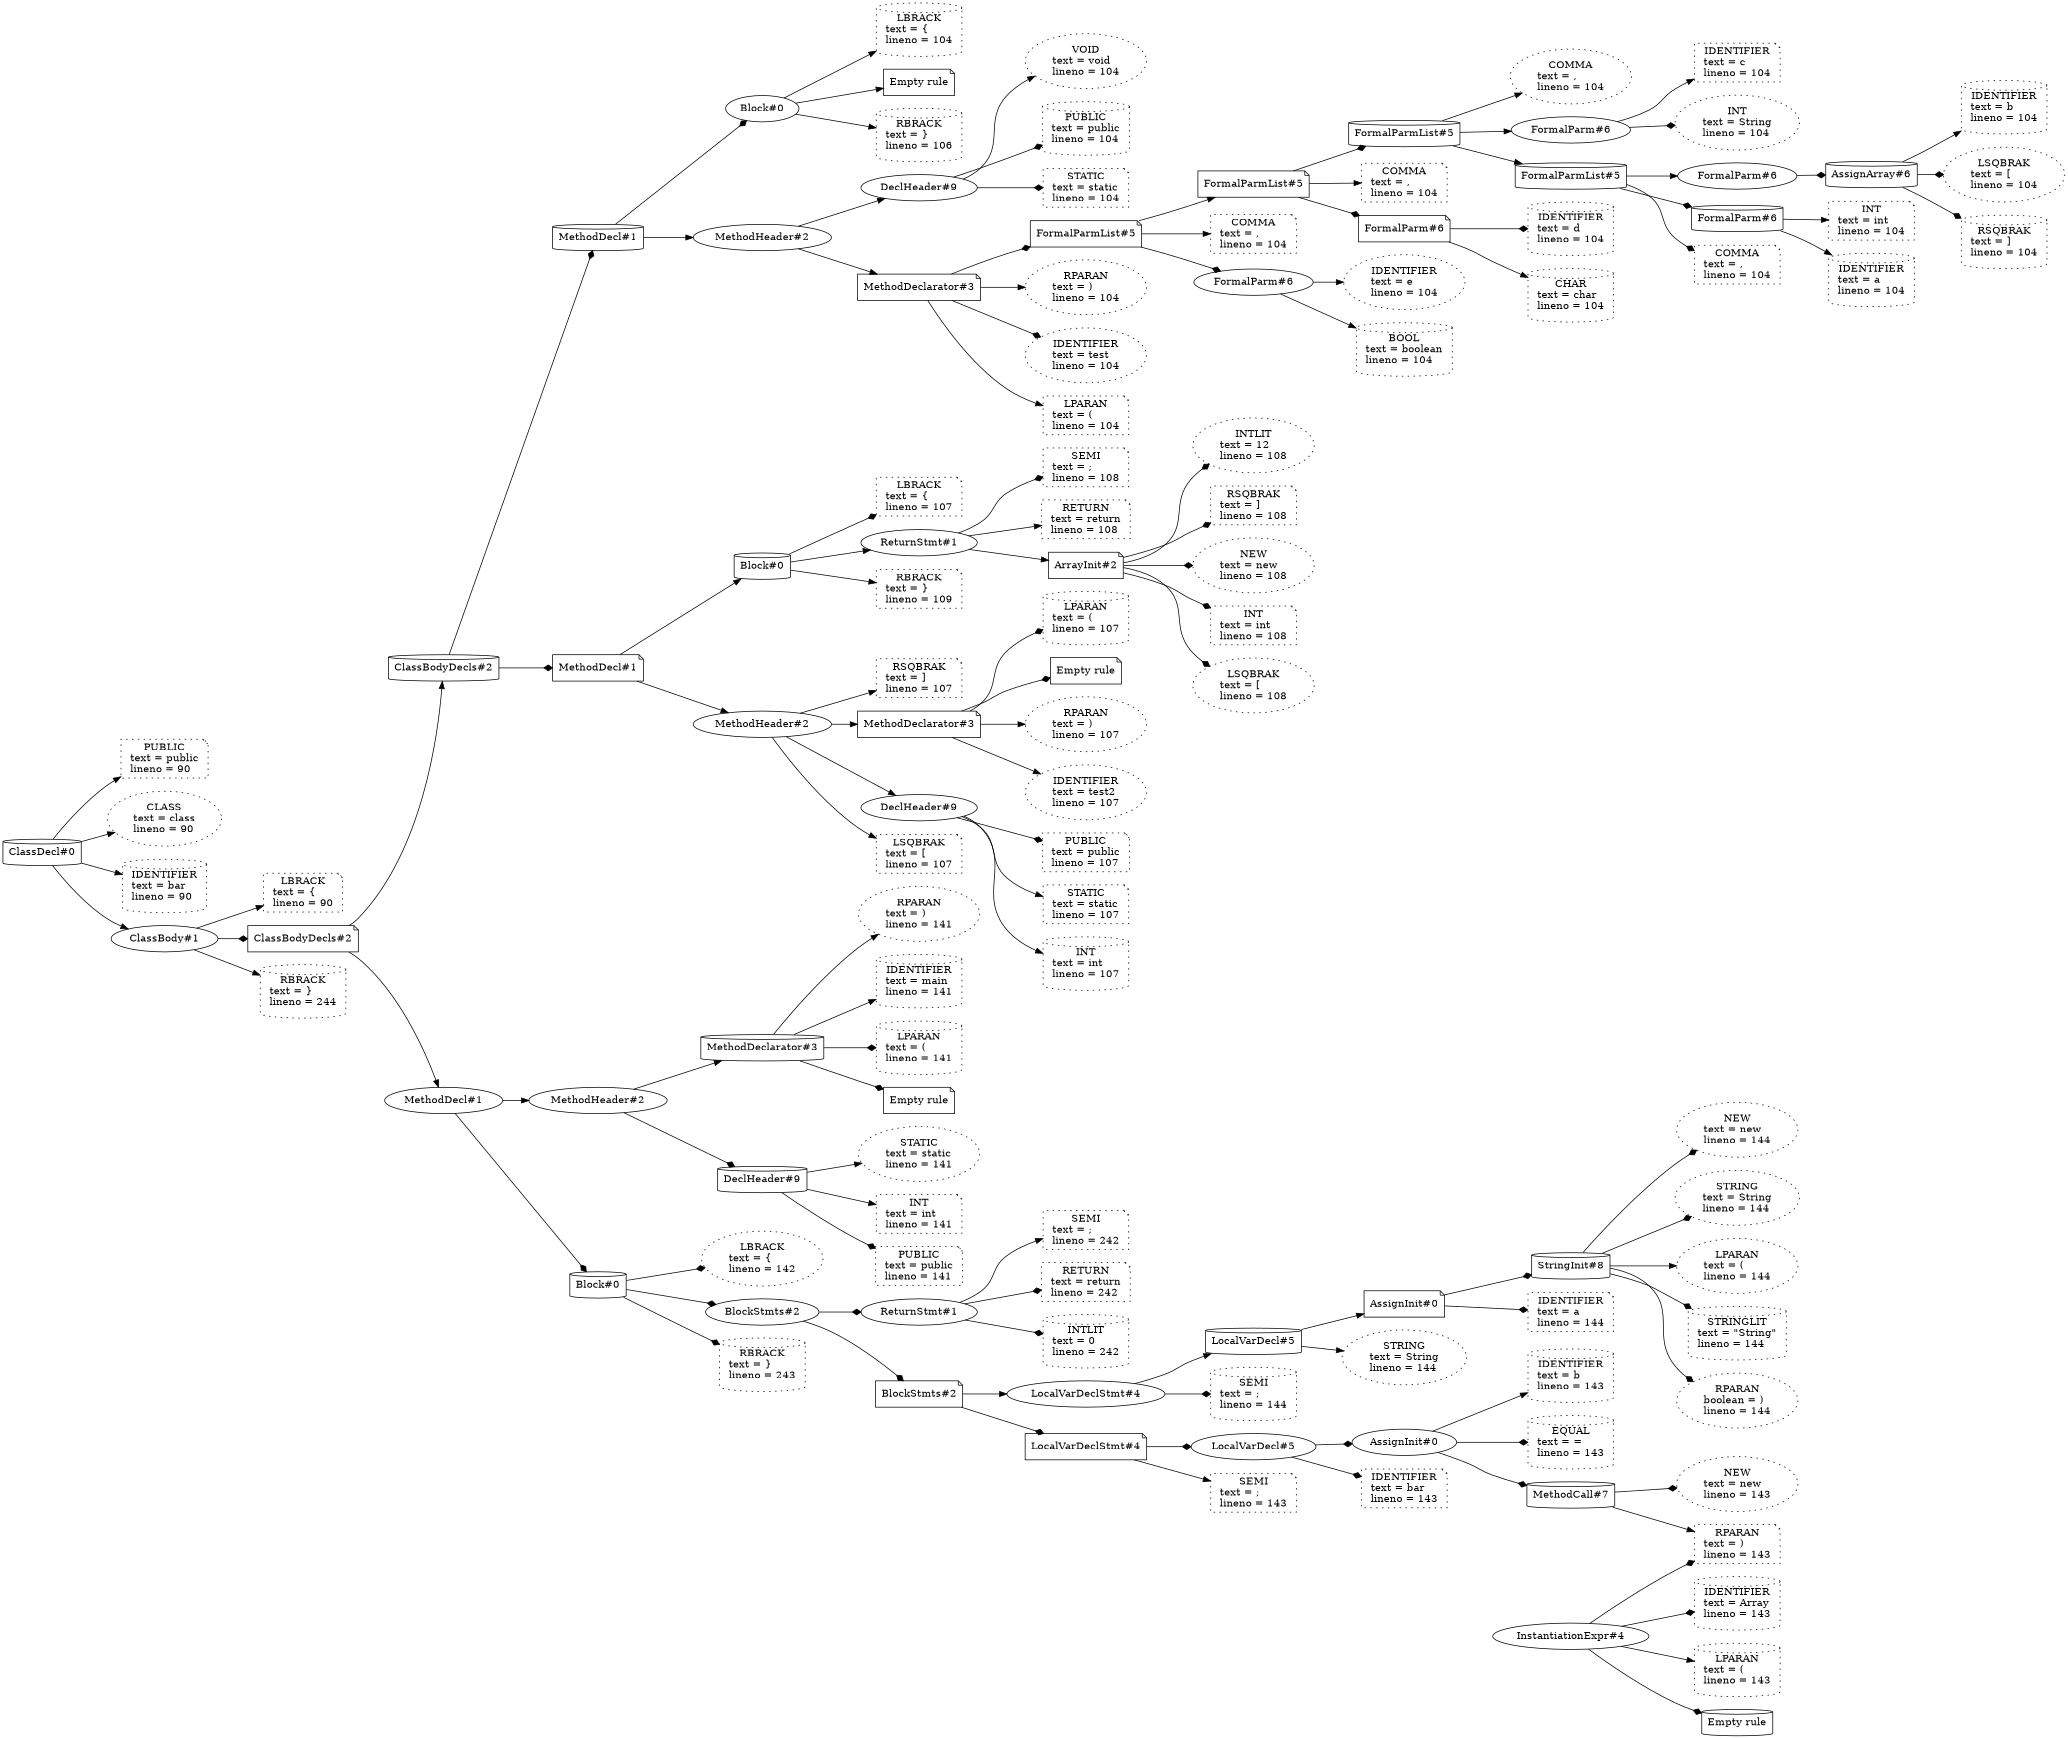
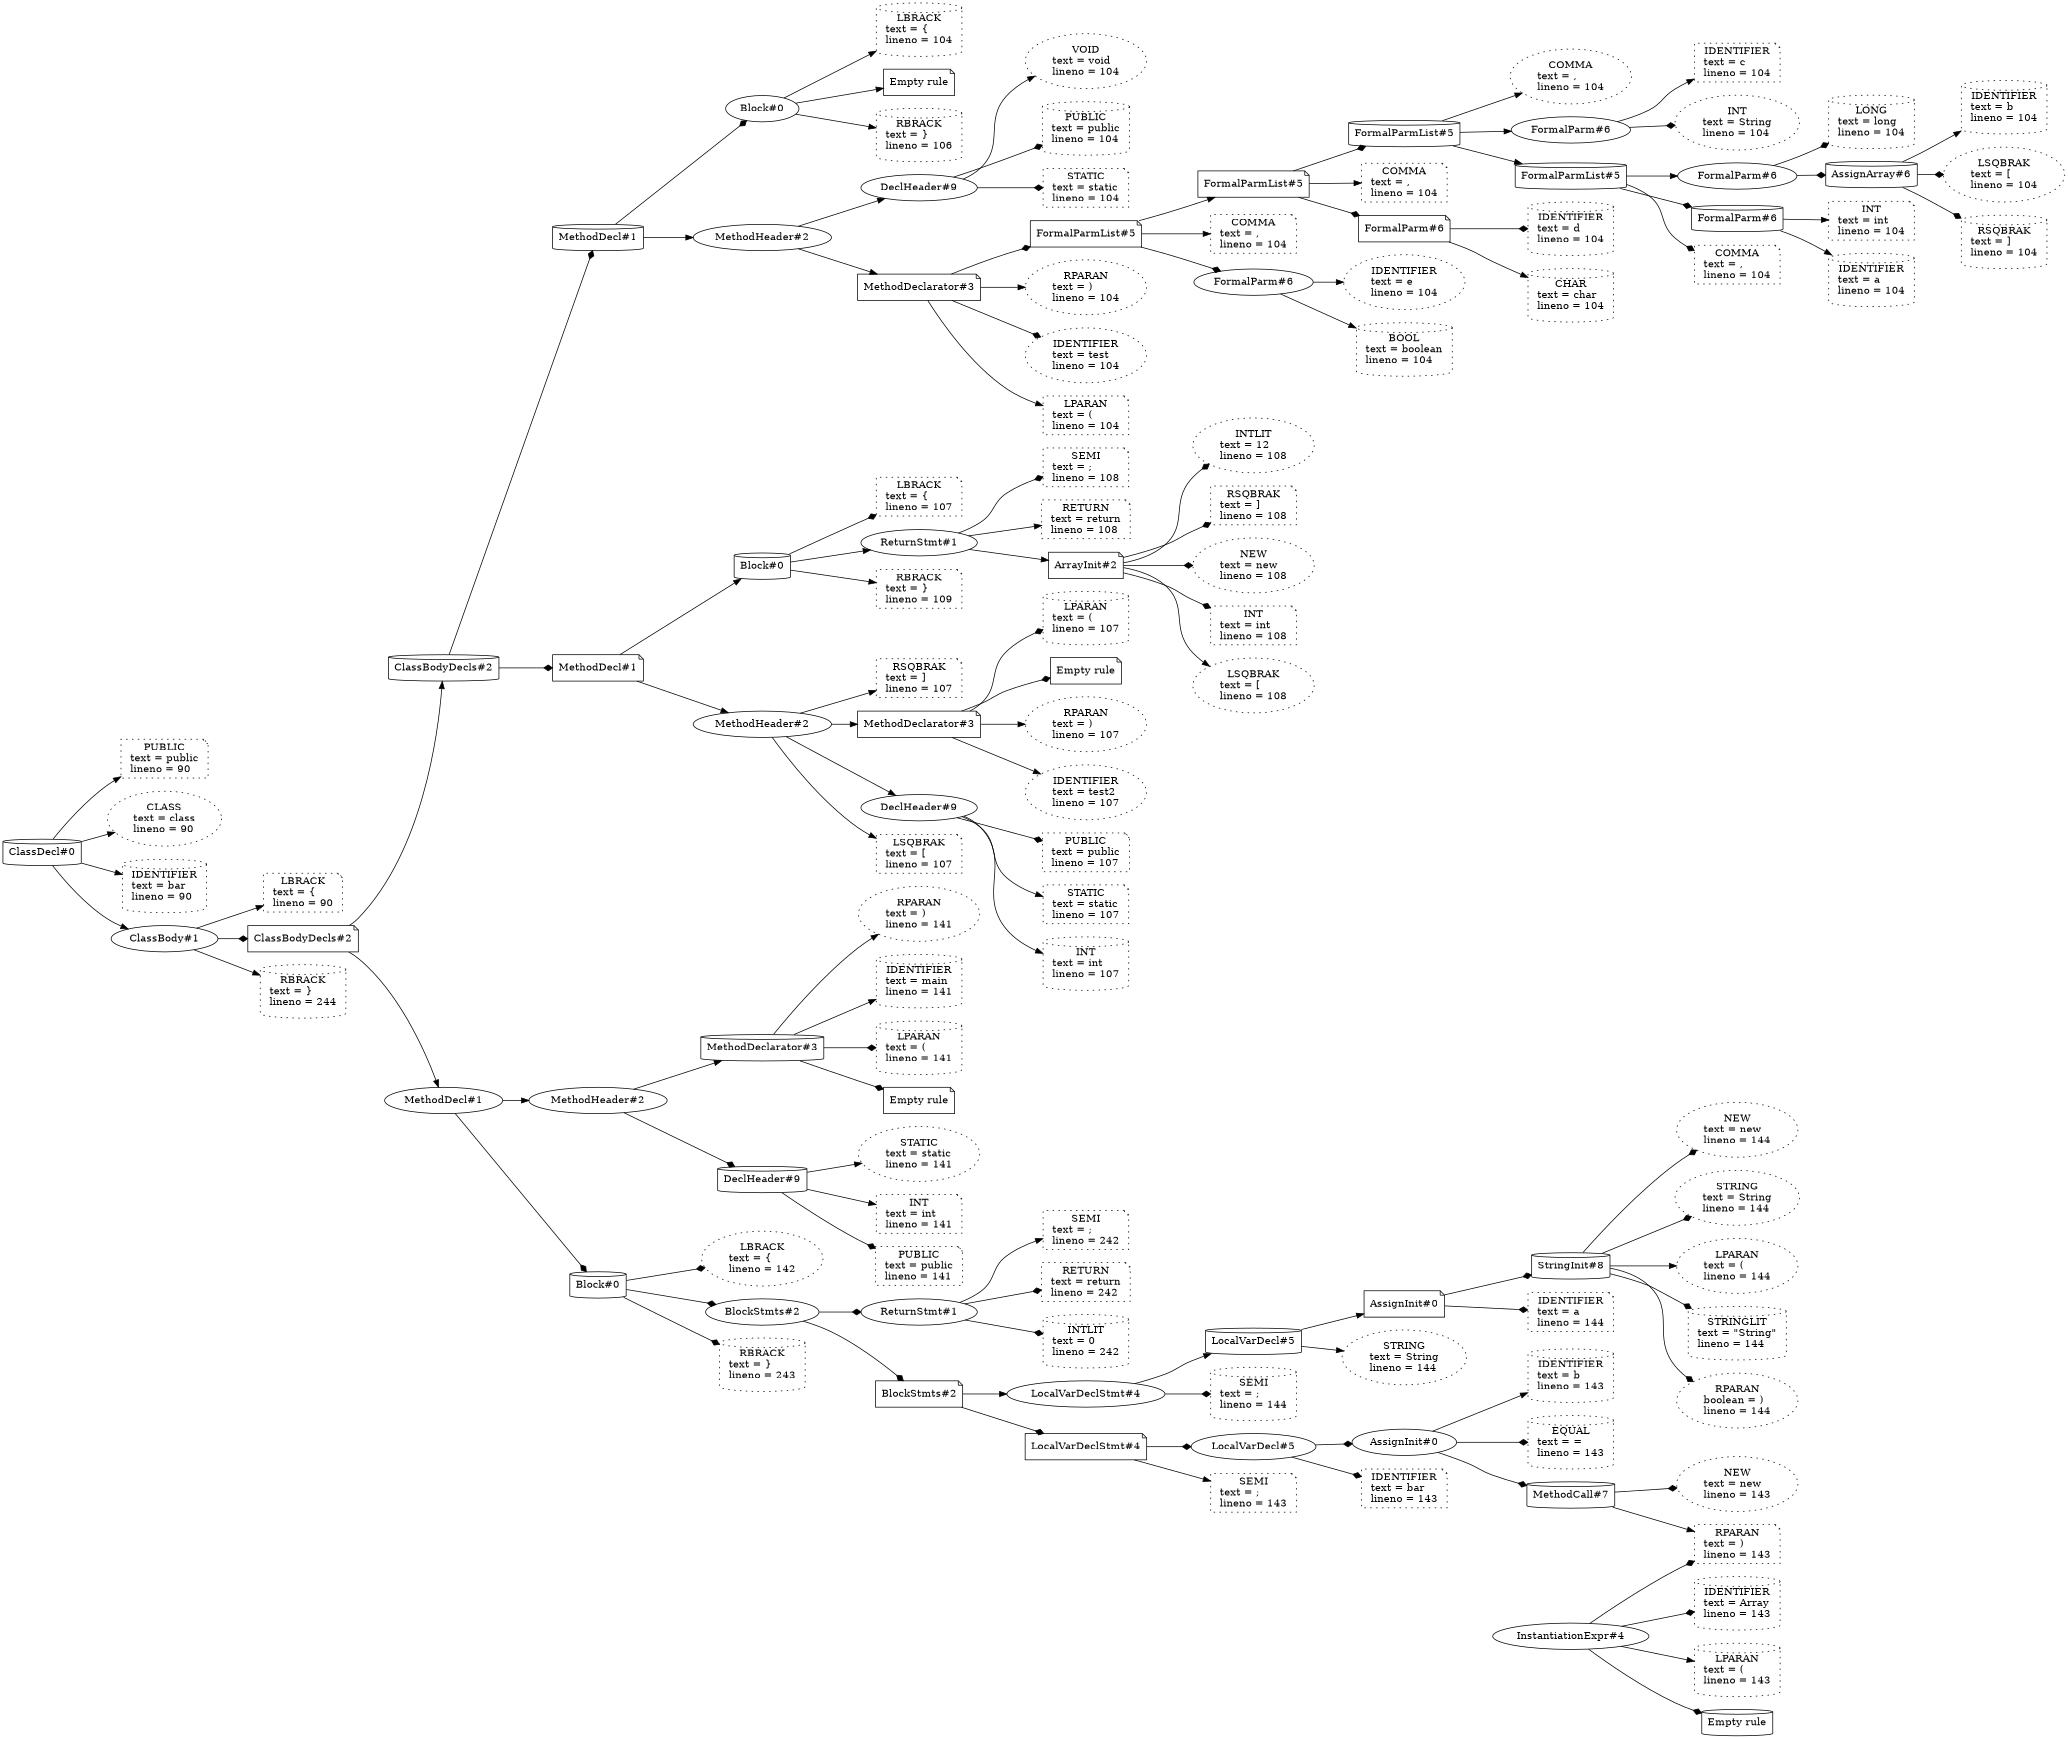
none -> (1872, 122)
(1177, 603) -> (1177, 603)
